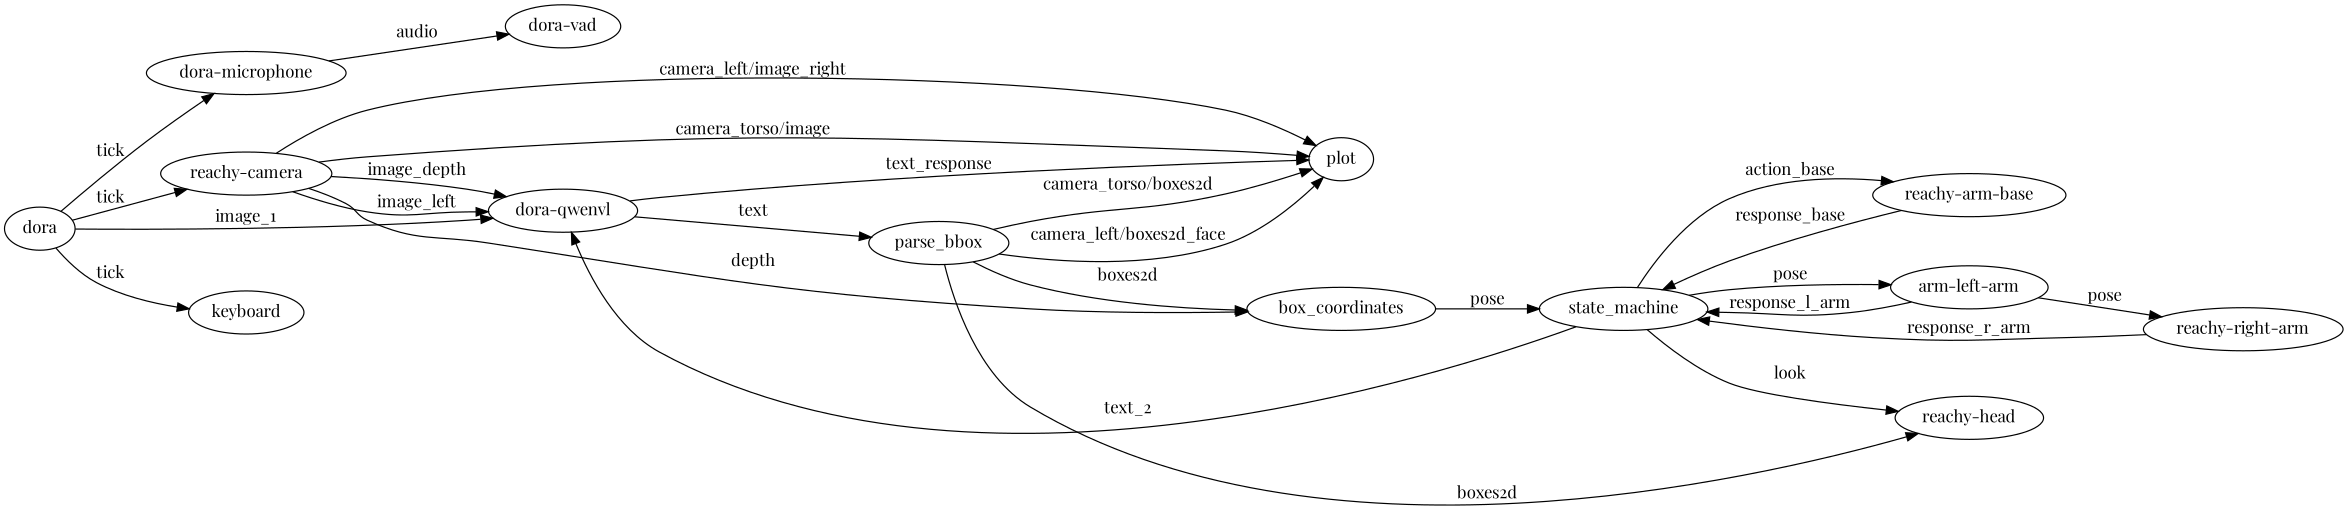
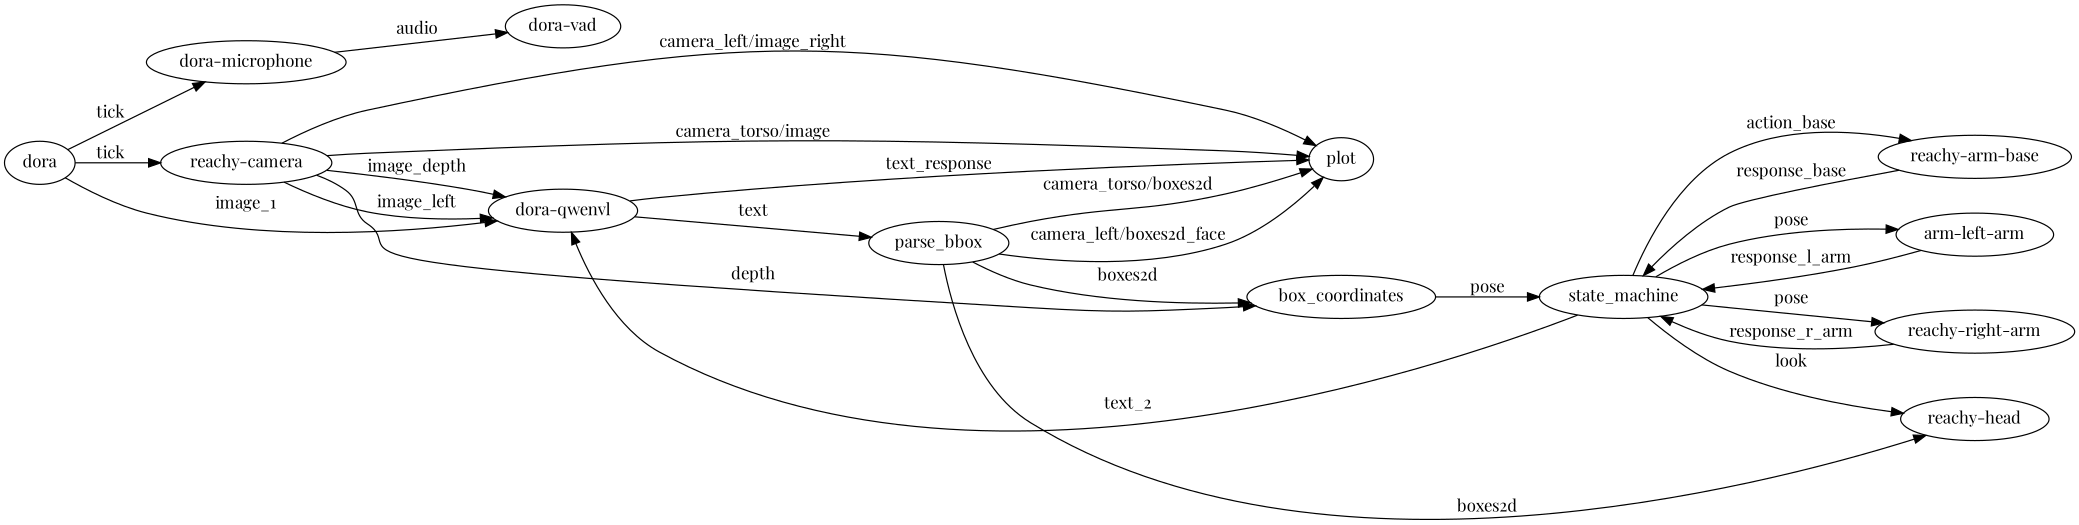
(2094, 306) -> (1787, 313)
(246, 312) -> none
